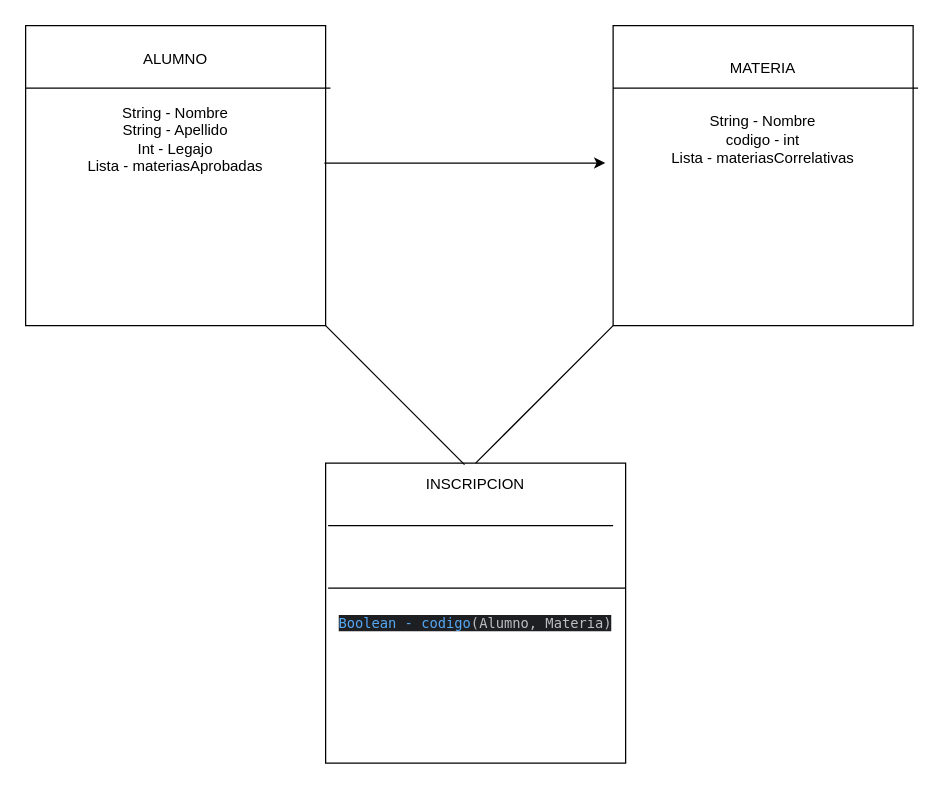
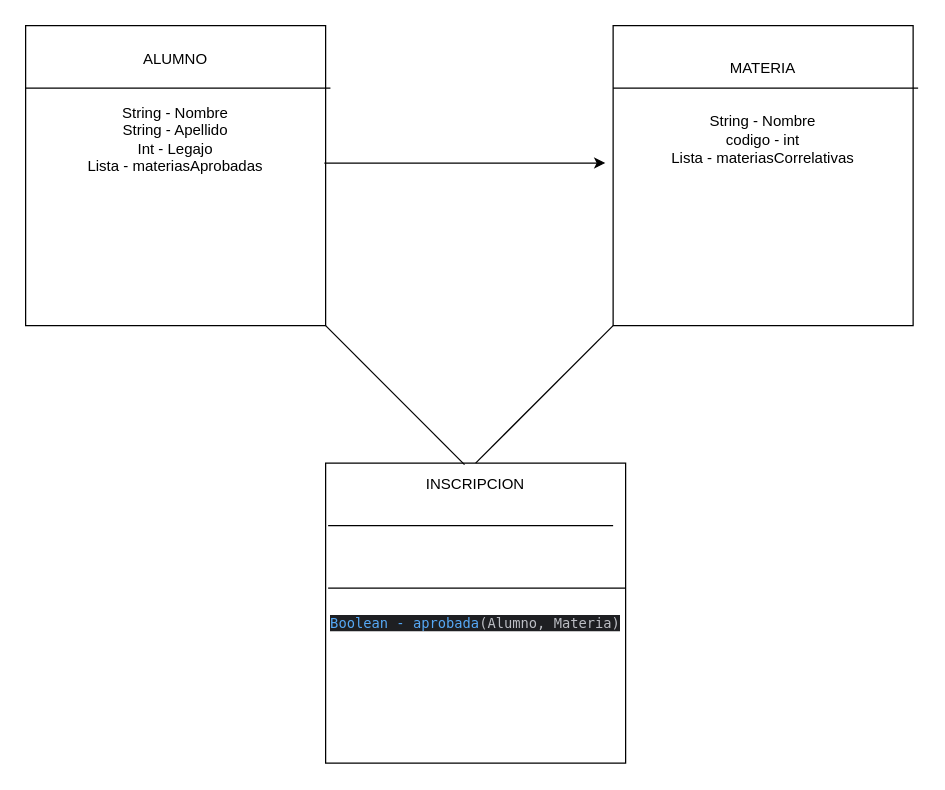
(476, 613) -> (476, 613)
